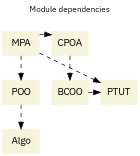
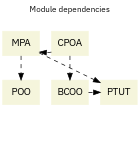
(42, 34) -> (49, 52)
(21, 141) -> none
